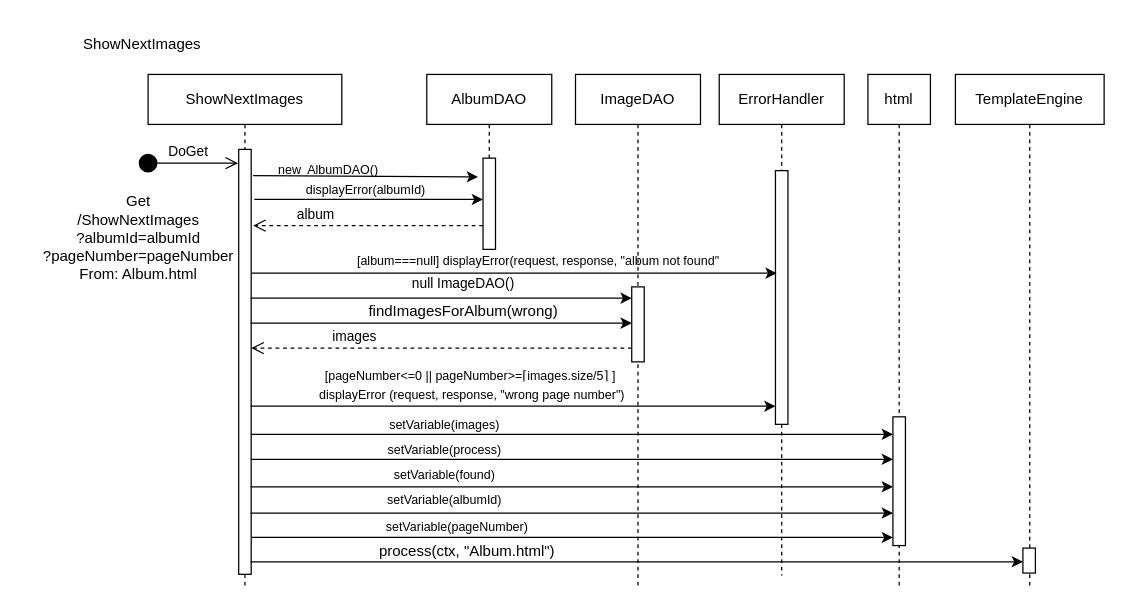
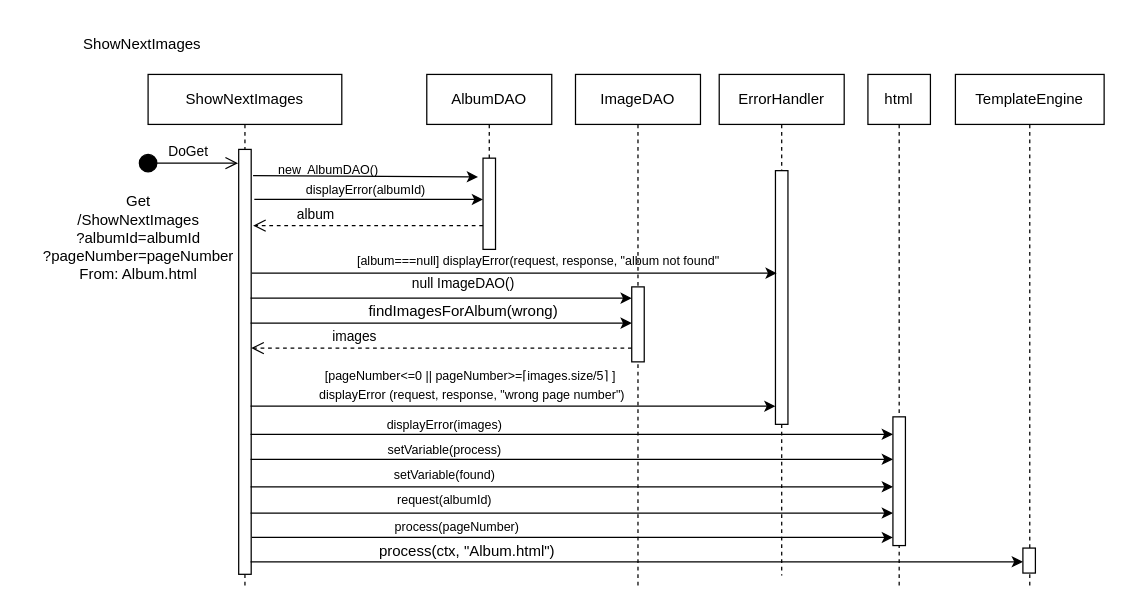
(445, 424) -> (445, 424)
(445, 499) -> (445, 499)
(458, 527) -> (458, 527)
